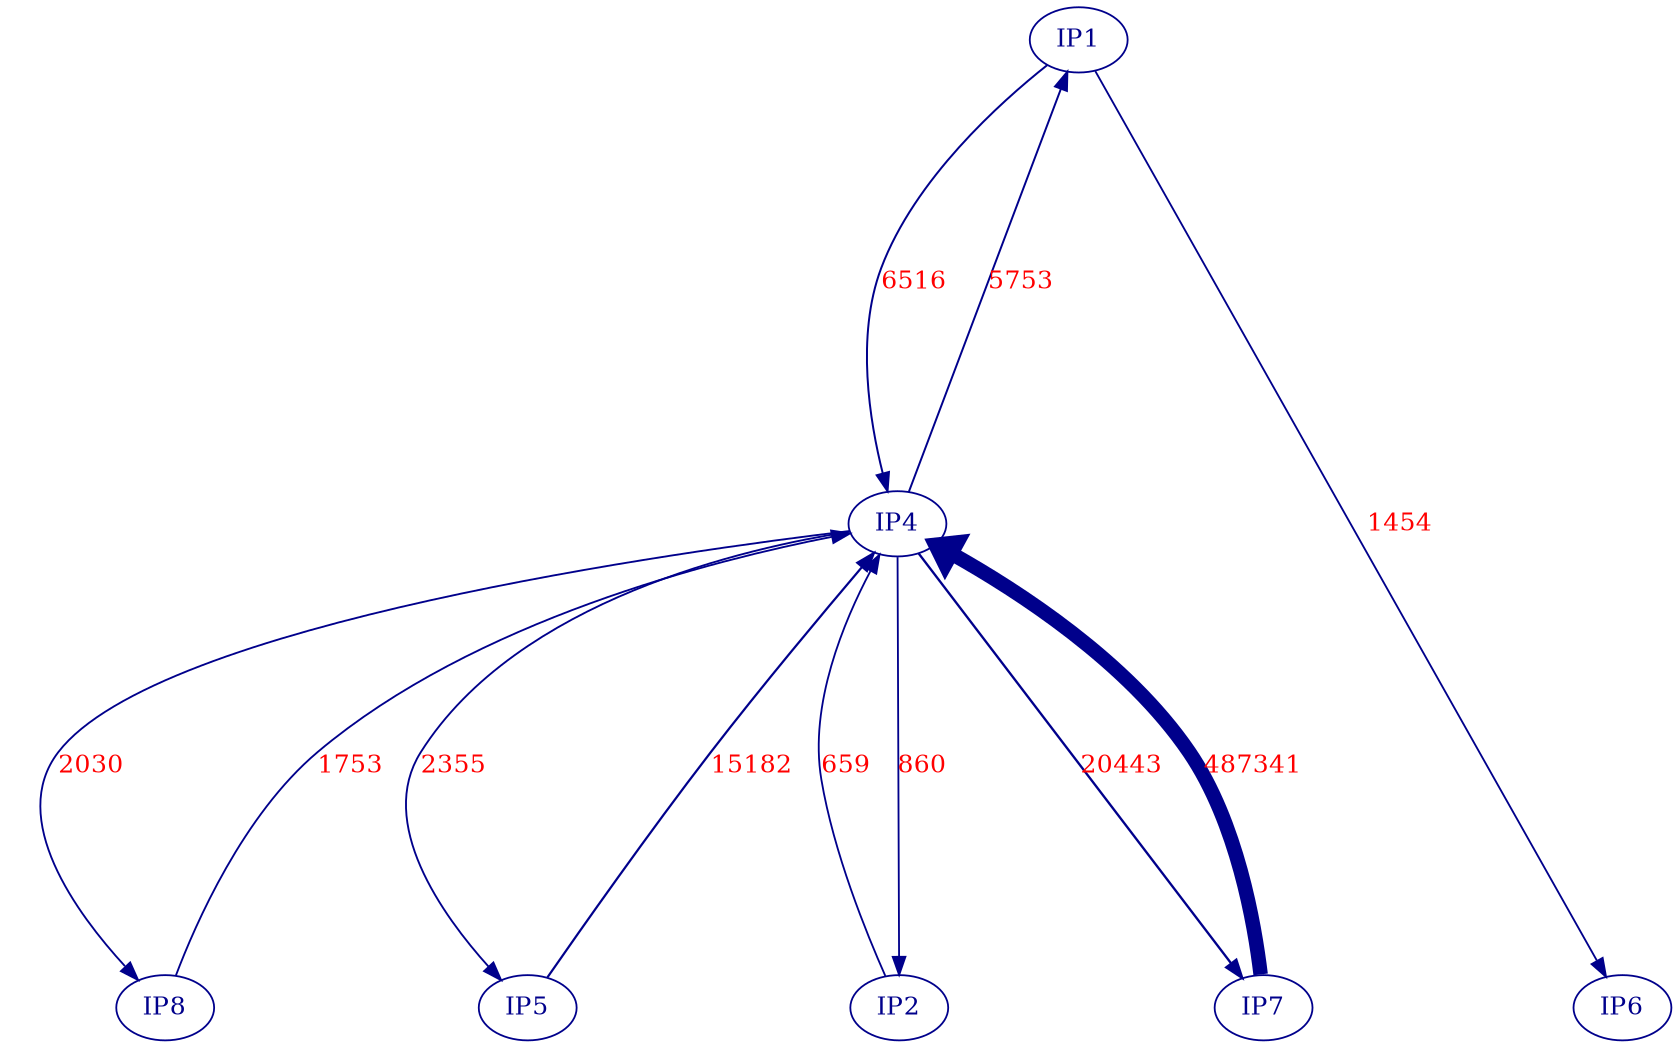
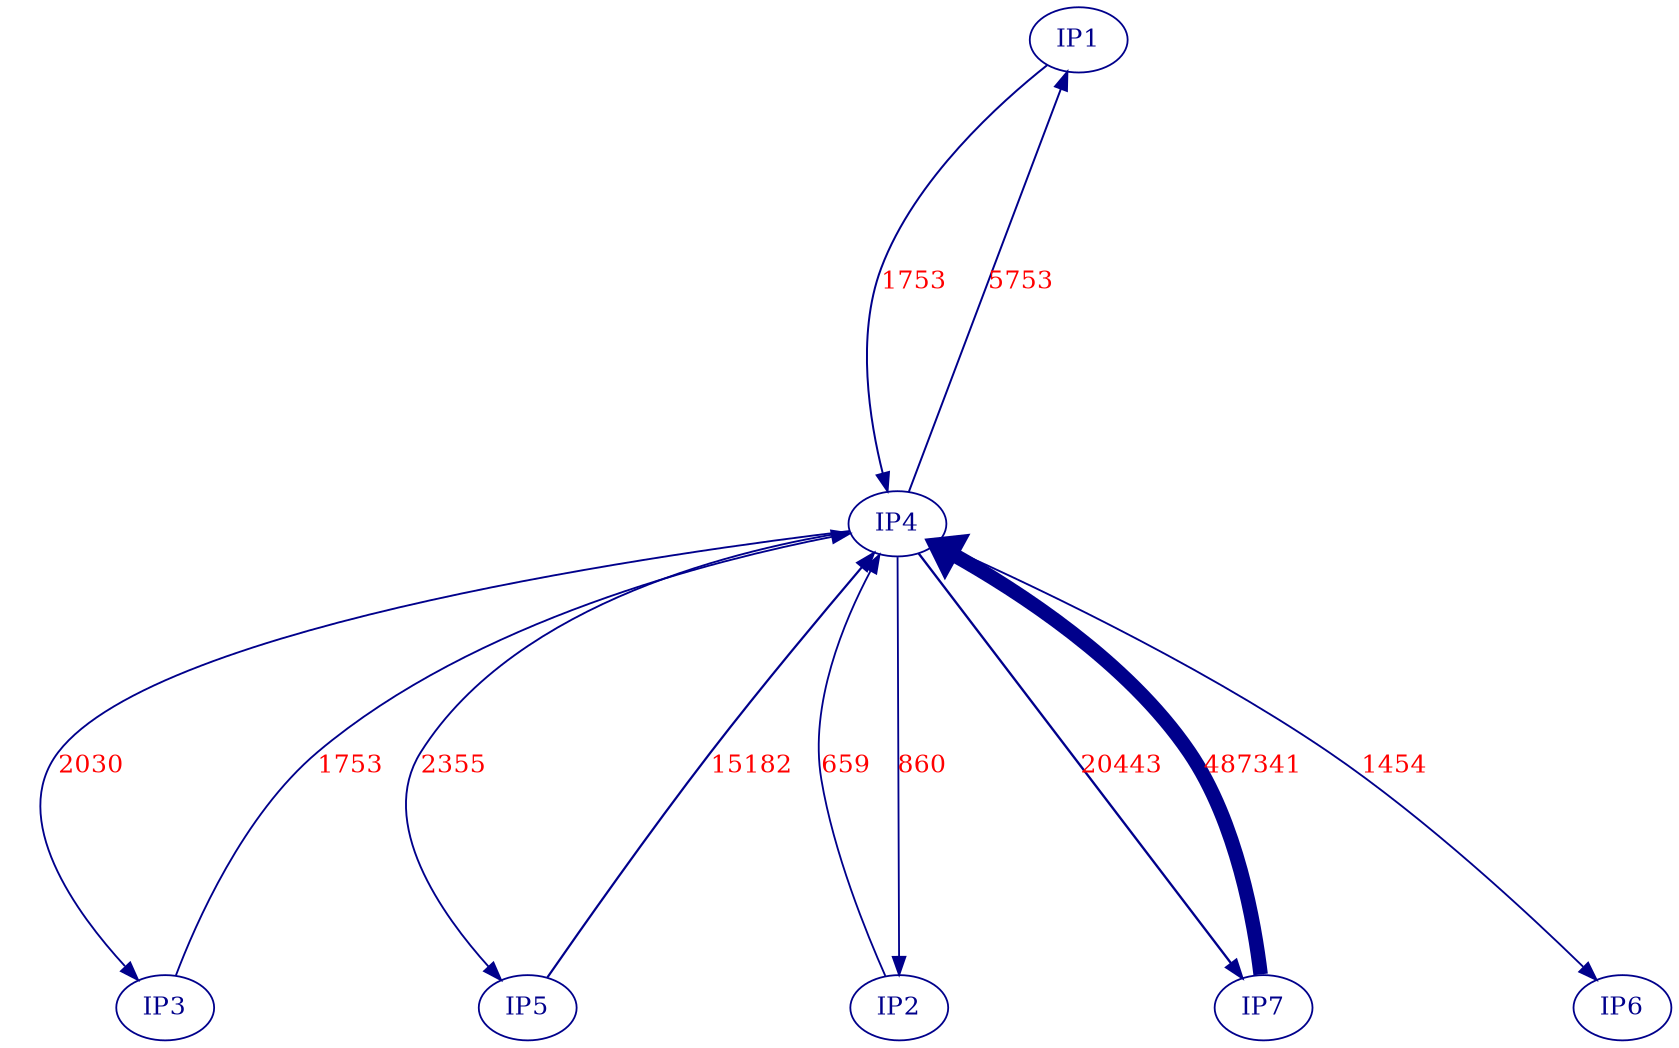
(915, 282) -> (915, 282)
(1346, 516) -> (1282, 722)
(165, 1008) -> (165, 1008)
